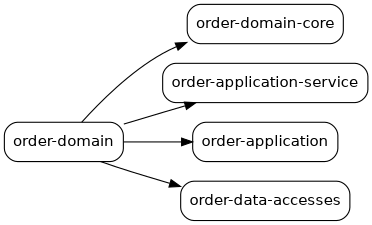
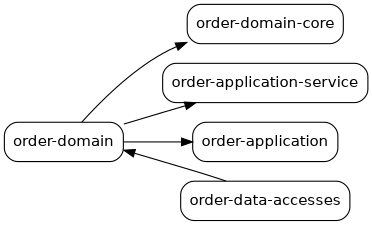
(135, 173) -> (180, 167)
